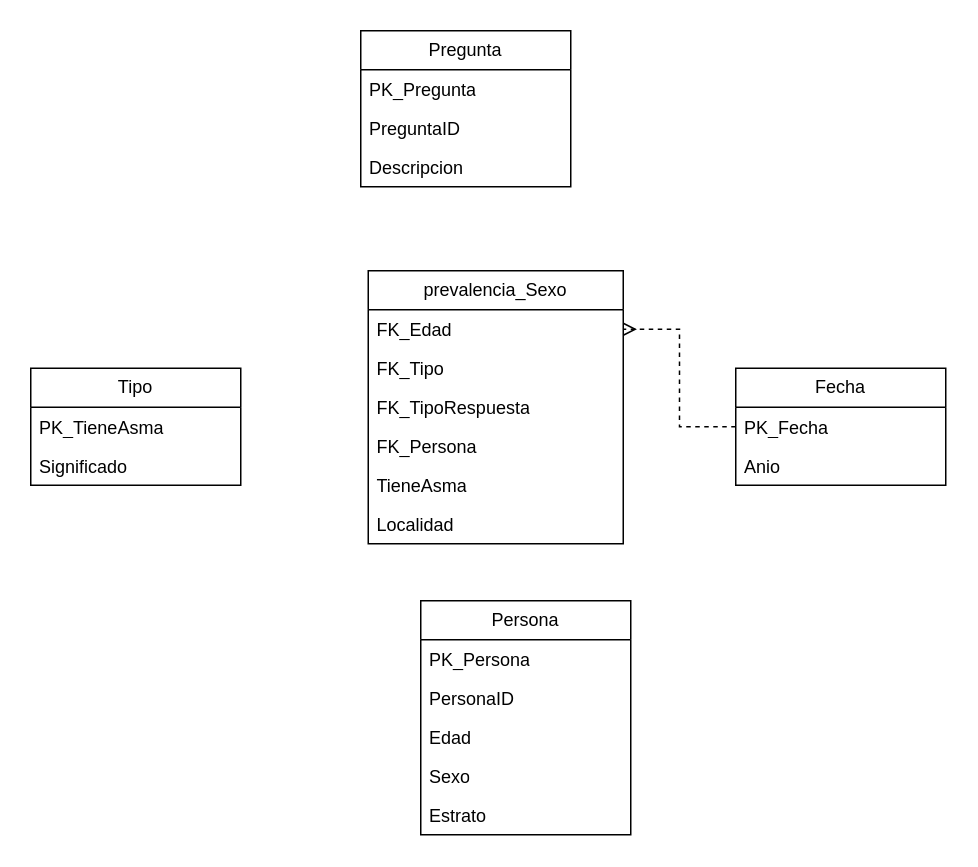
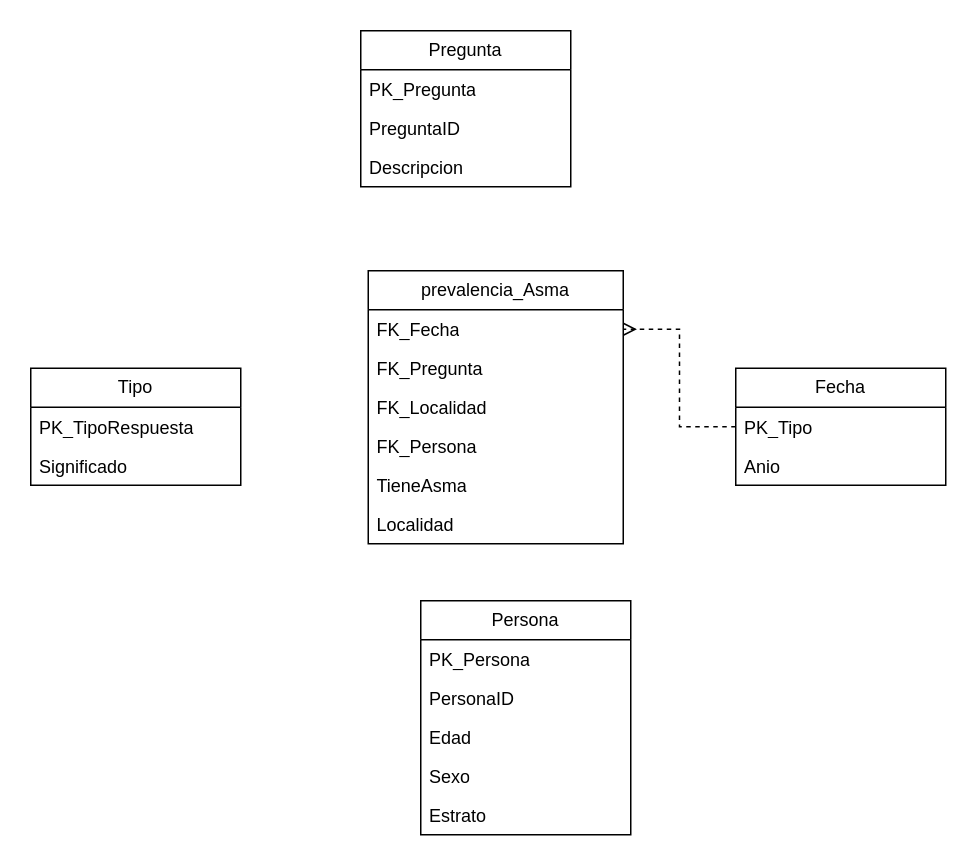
(496, 290) -> (496, 290)
(413, 331) -> (418, 331)
(410, 370) -> (433, 370)
(456, 409) -> (433, 409)
(98, 429) -> (118, 429)
(785, 429) -> (778, 429)
